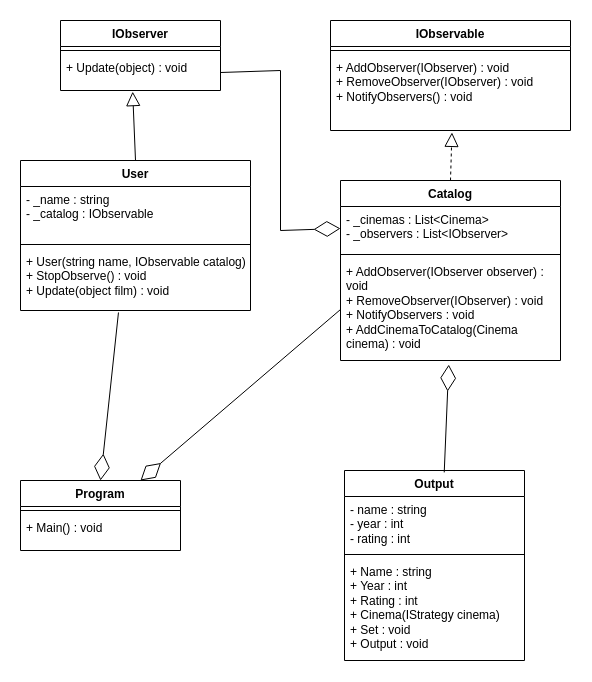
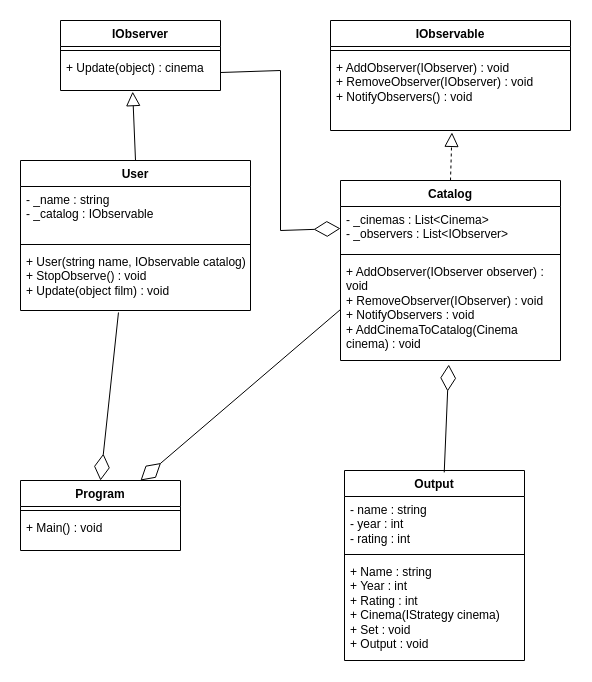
(136, 69) -> (142, 76)
